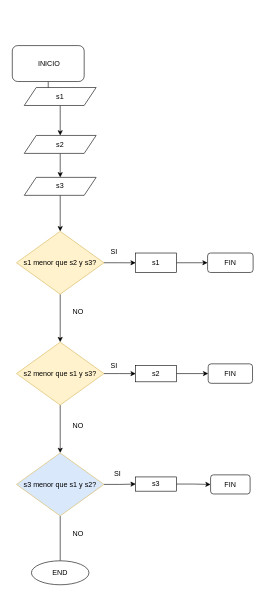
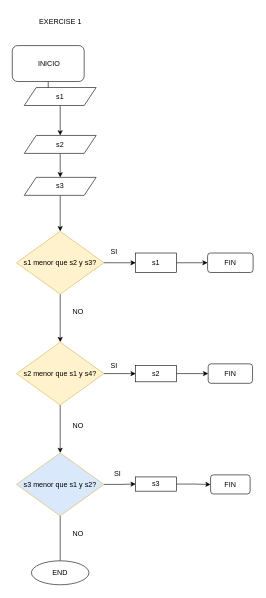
none -> (60, 21)
(60, 374) -> (60, 374)
